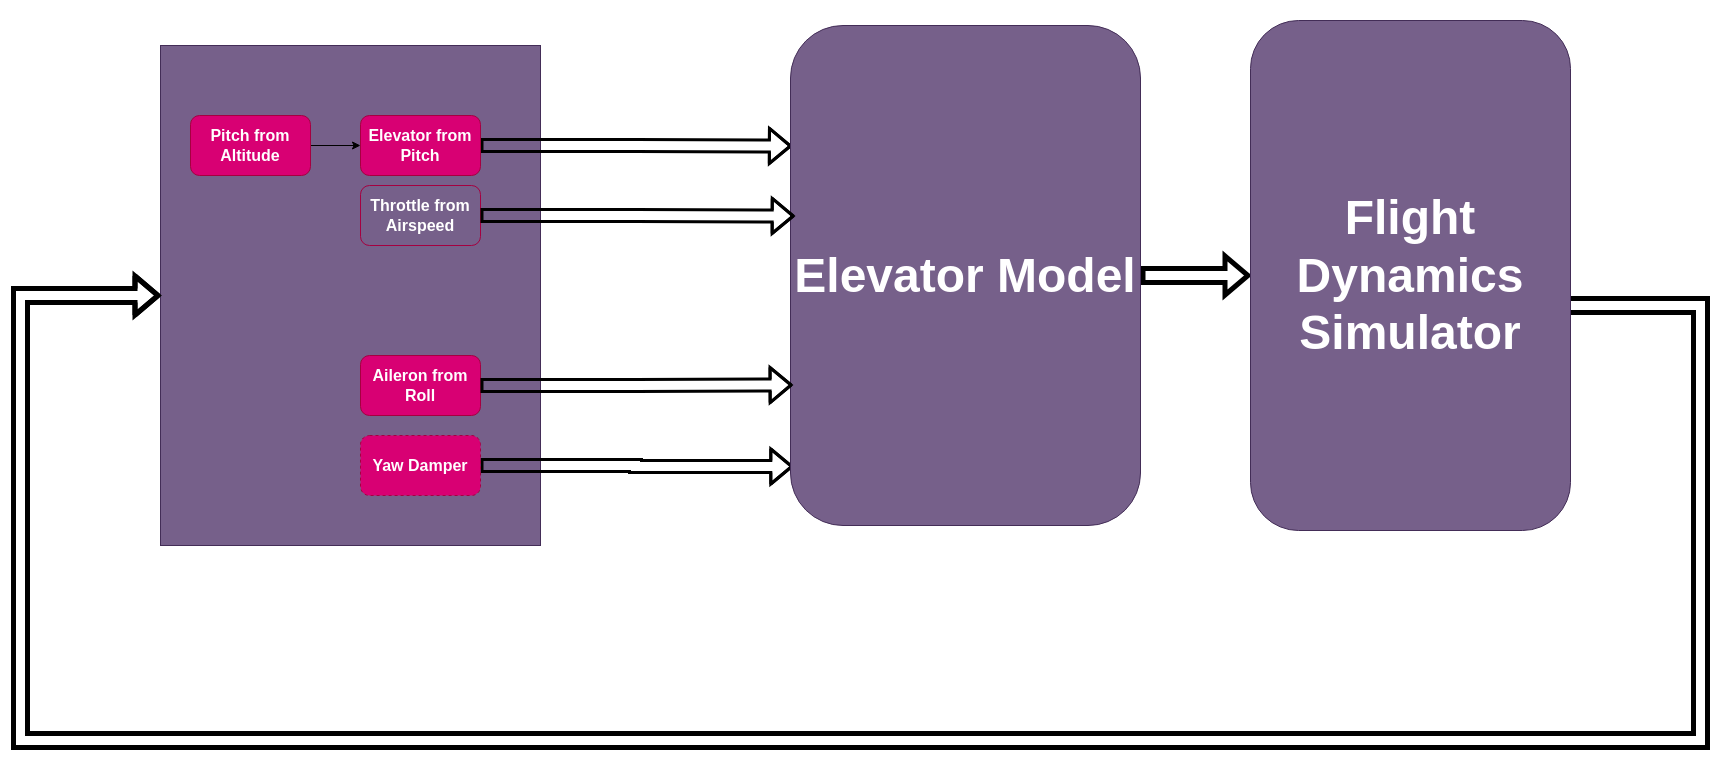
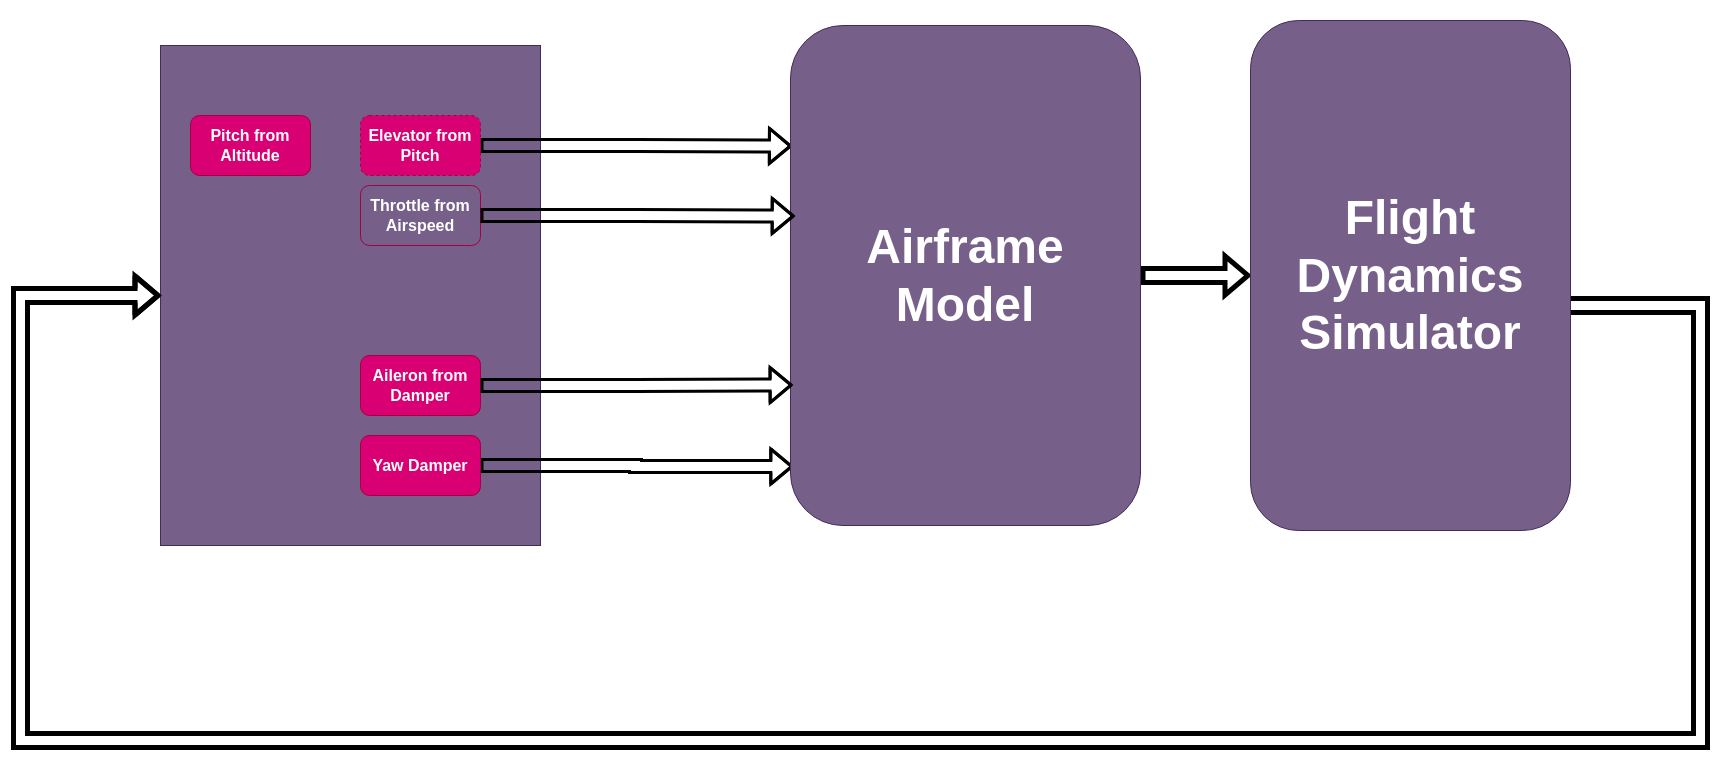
(332, 146) -> none
(421, 146) -> (421, 146)
(966, 276) -> (966, 276)
(421, 386) -> (421, 386)
(421, 466) -> (421, 466)
